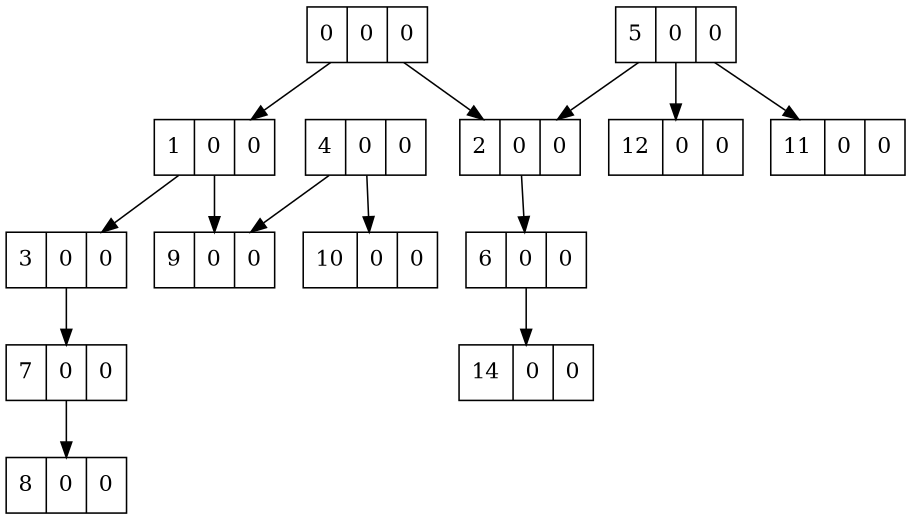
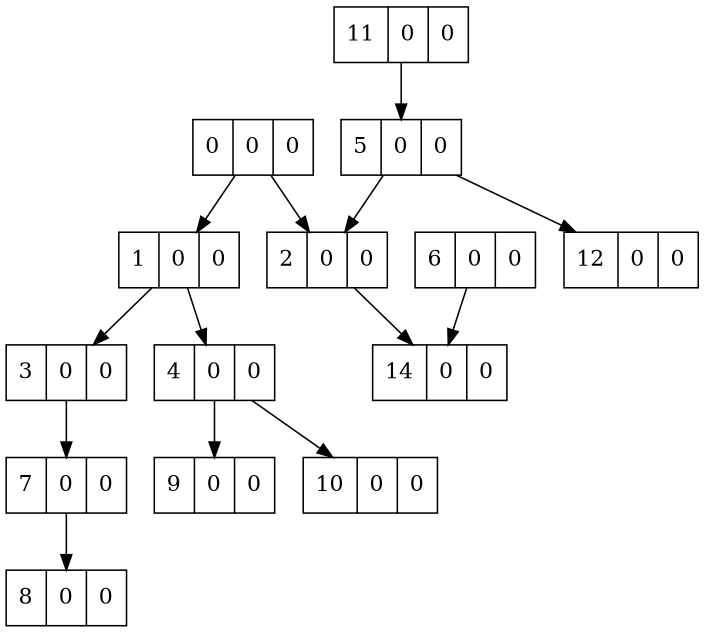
(750, 87) -> (401, 83)
(214, 196) -> (194, 309)
(523, 196) -> (378, 311)
